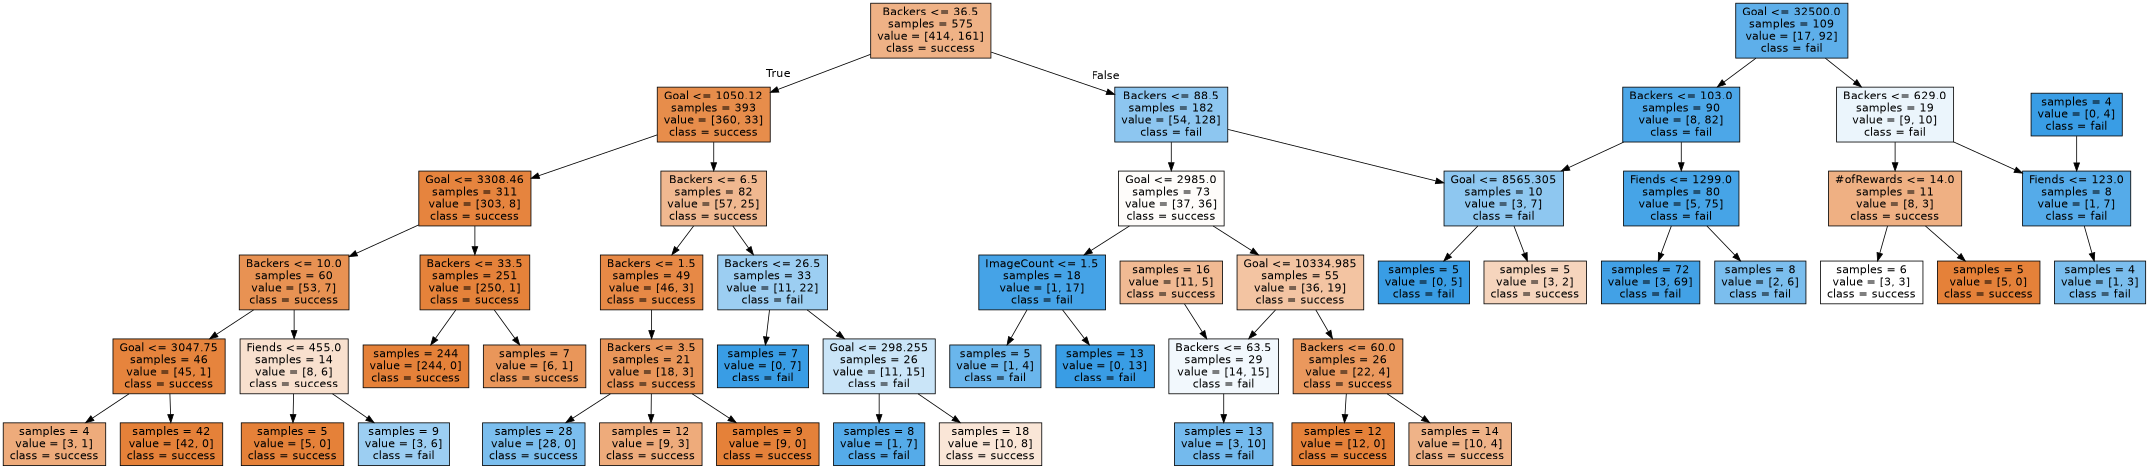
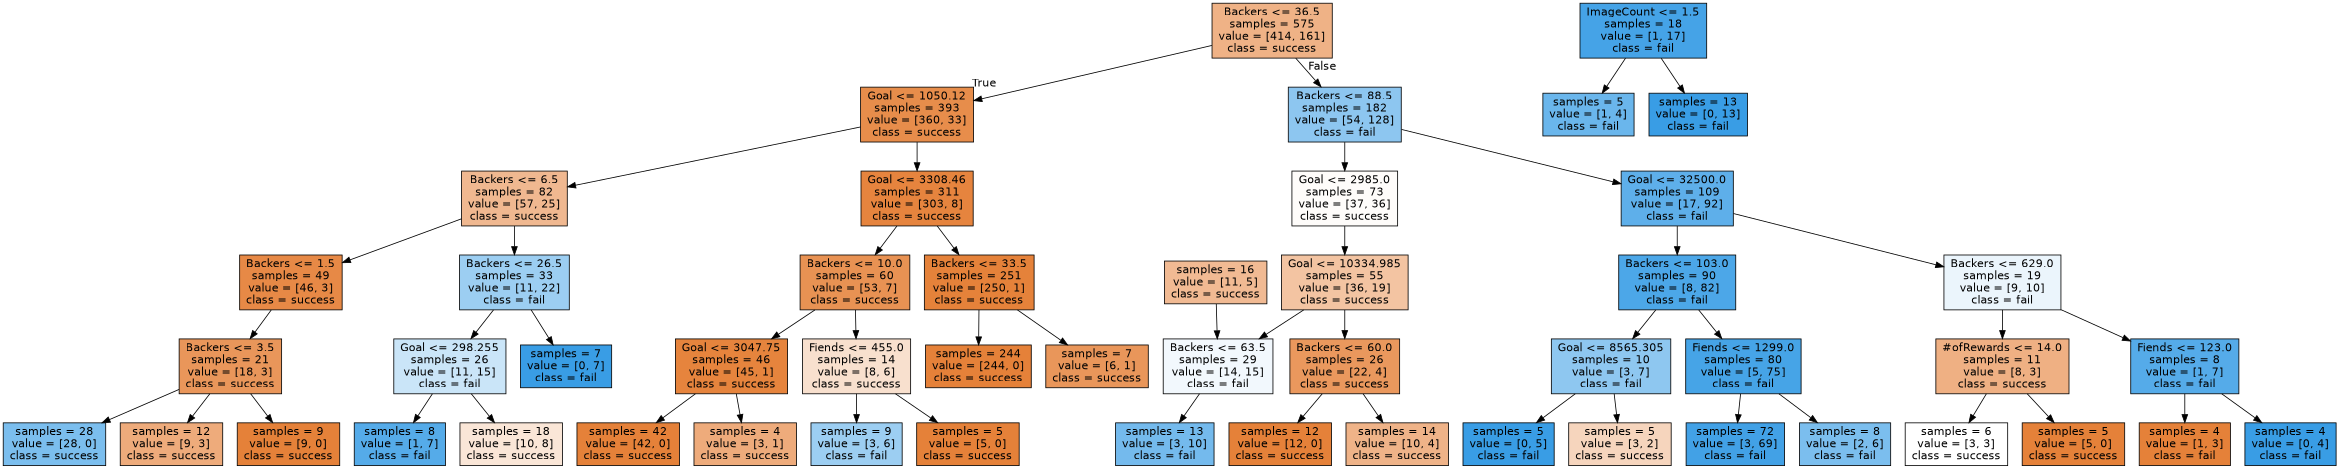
(2077, 150) -> (2238, 406)
(1332, 155) -> (1507, 156)
(1110, 238) -> none
(2100, 282) -> (2185, 444)
